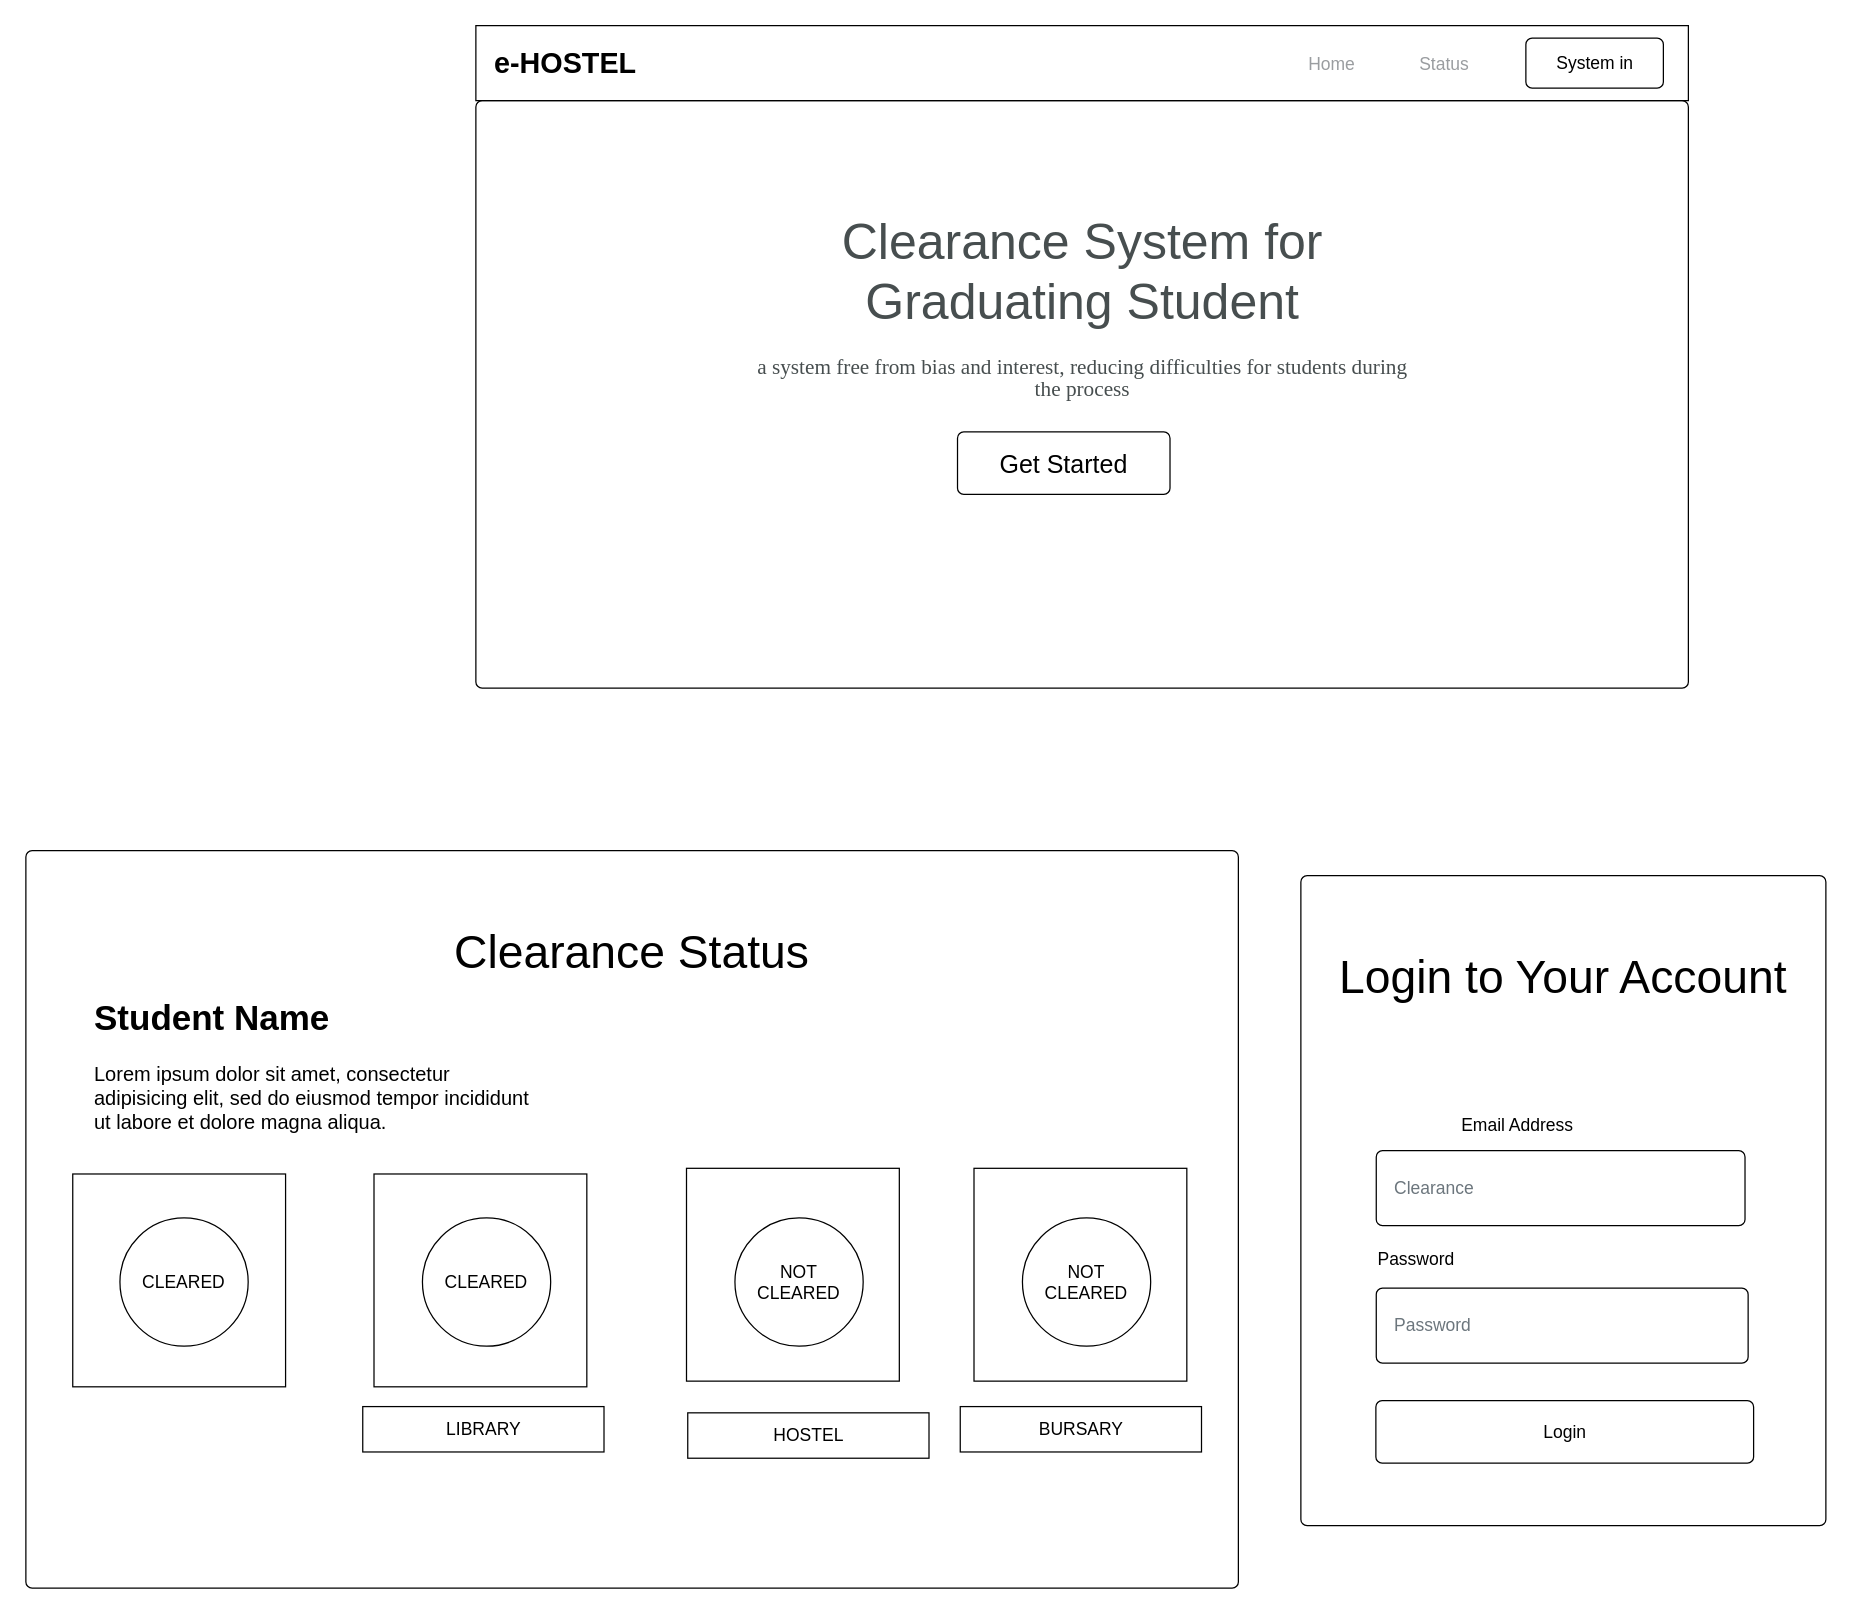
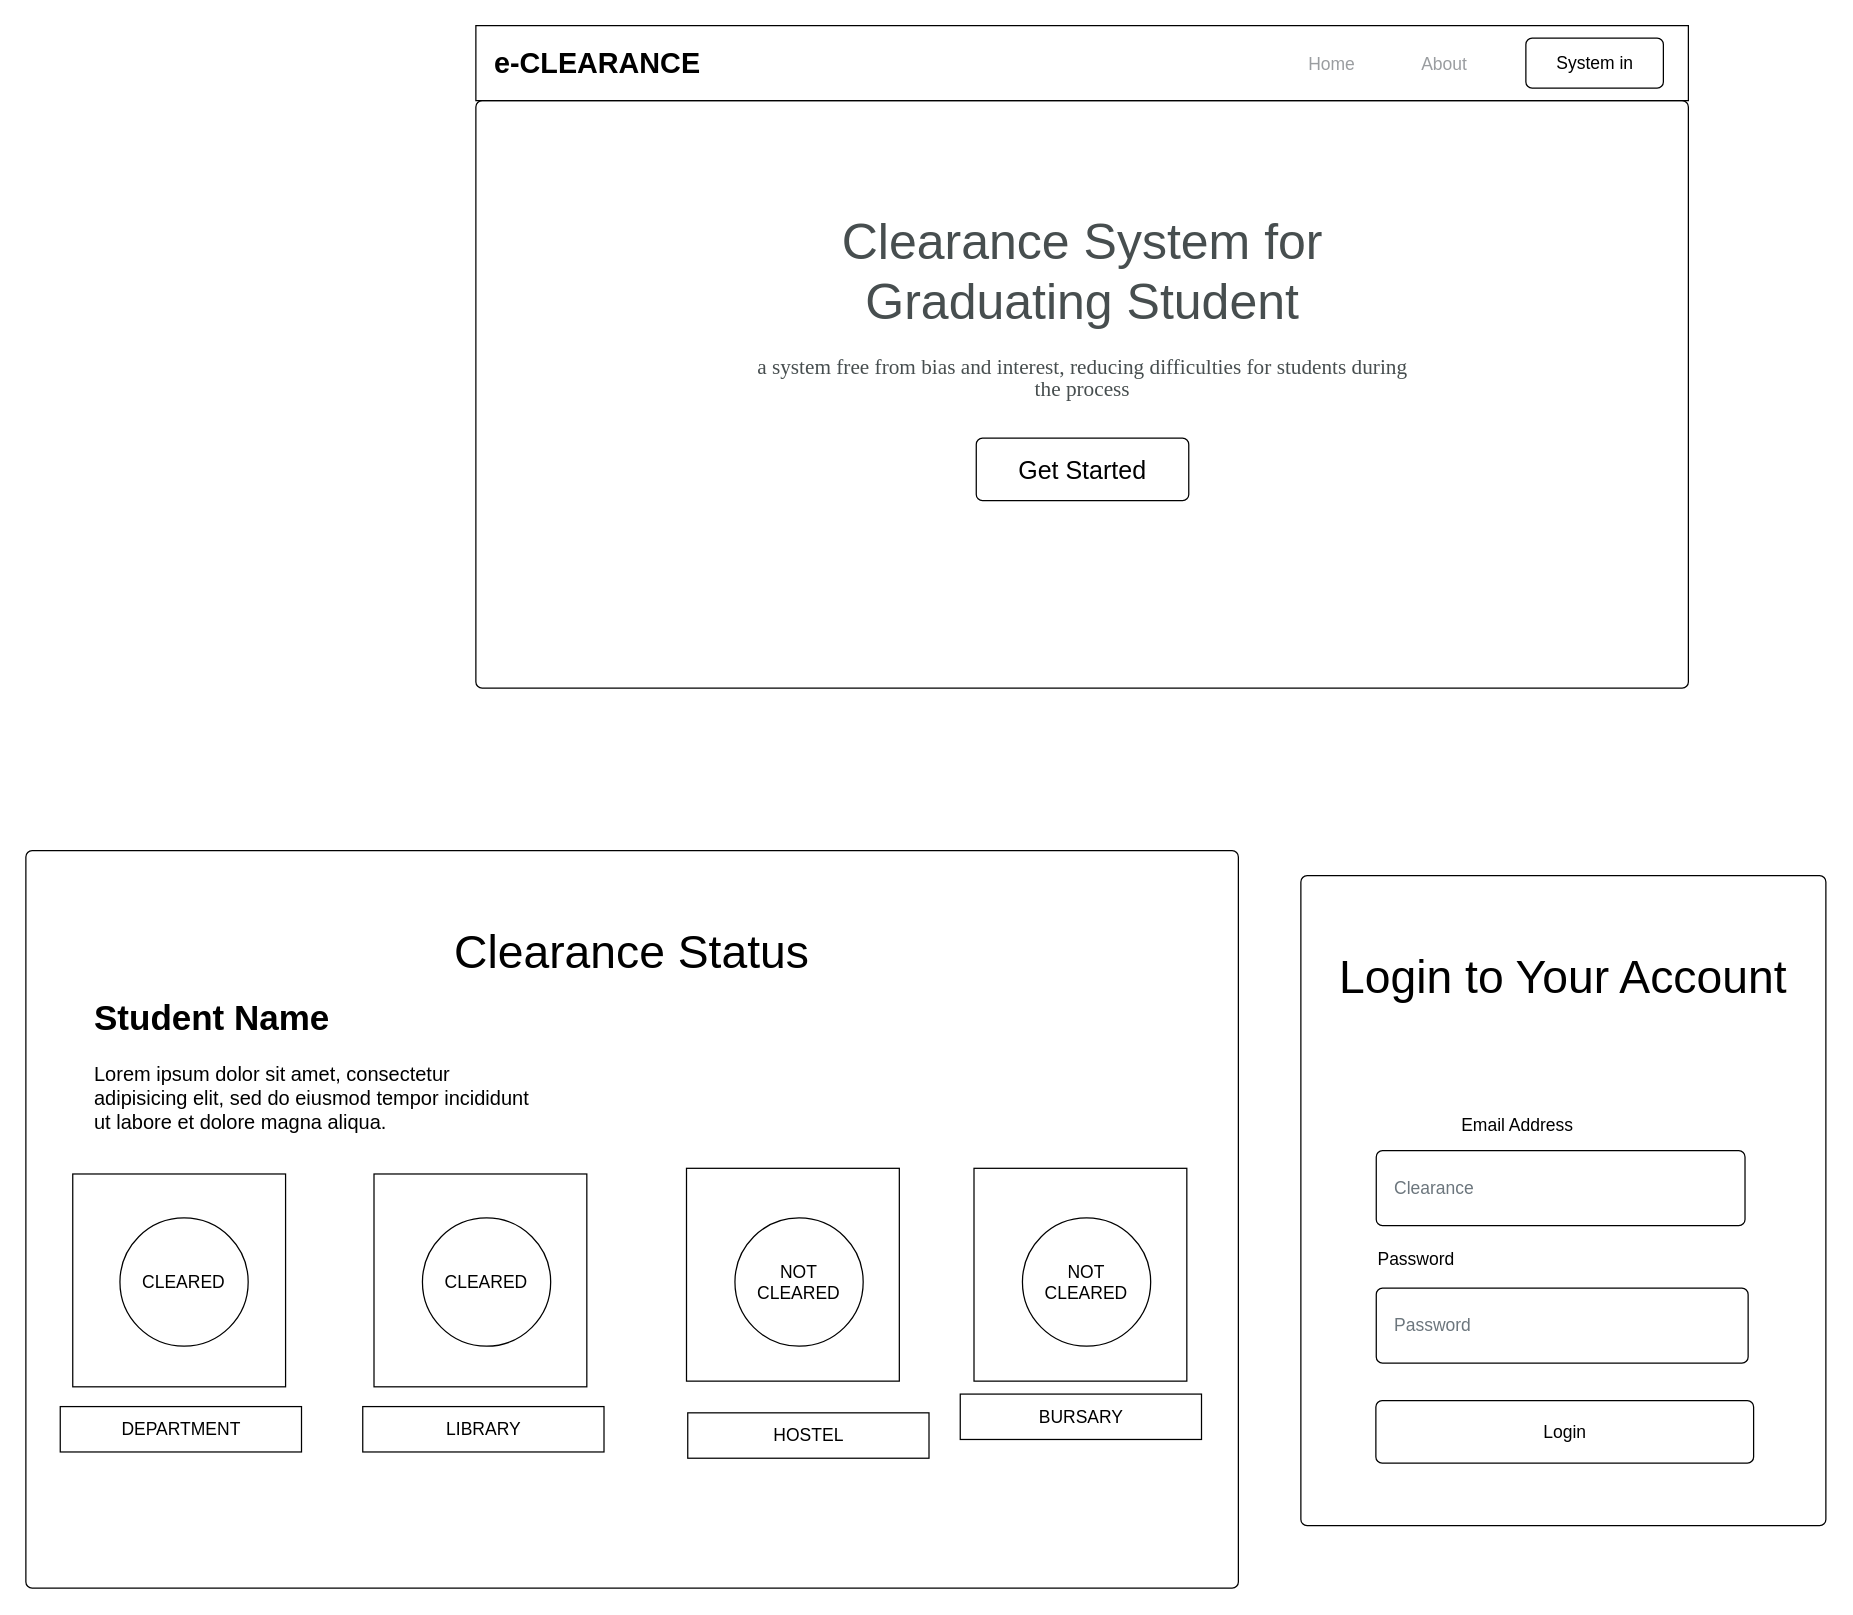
(539, 63) -> (556, 63)
(1444, 64) -> (1444, 64)
(1064, 463) -> (1082, 469)
none -> (181, 1429)
(1081, 1429) -> (1081, 1417)
